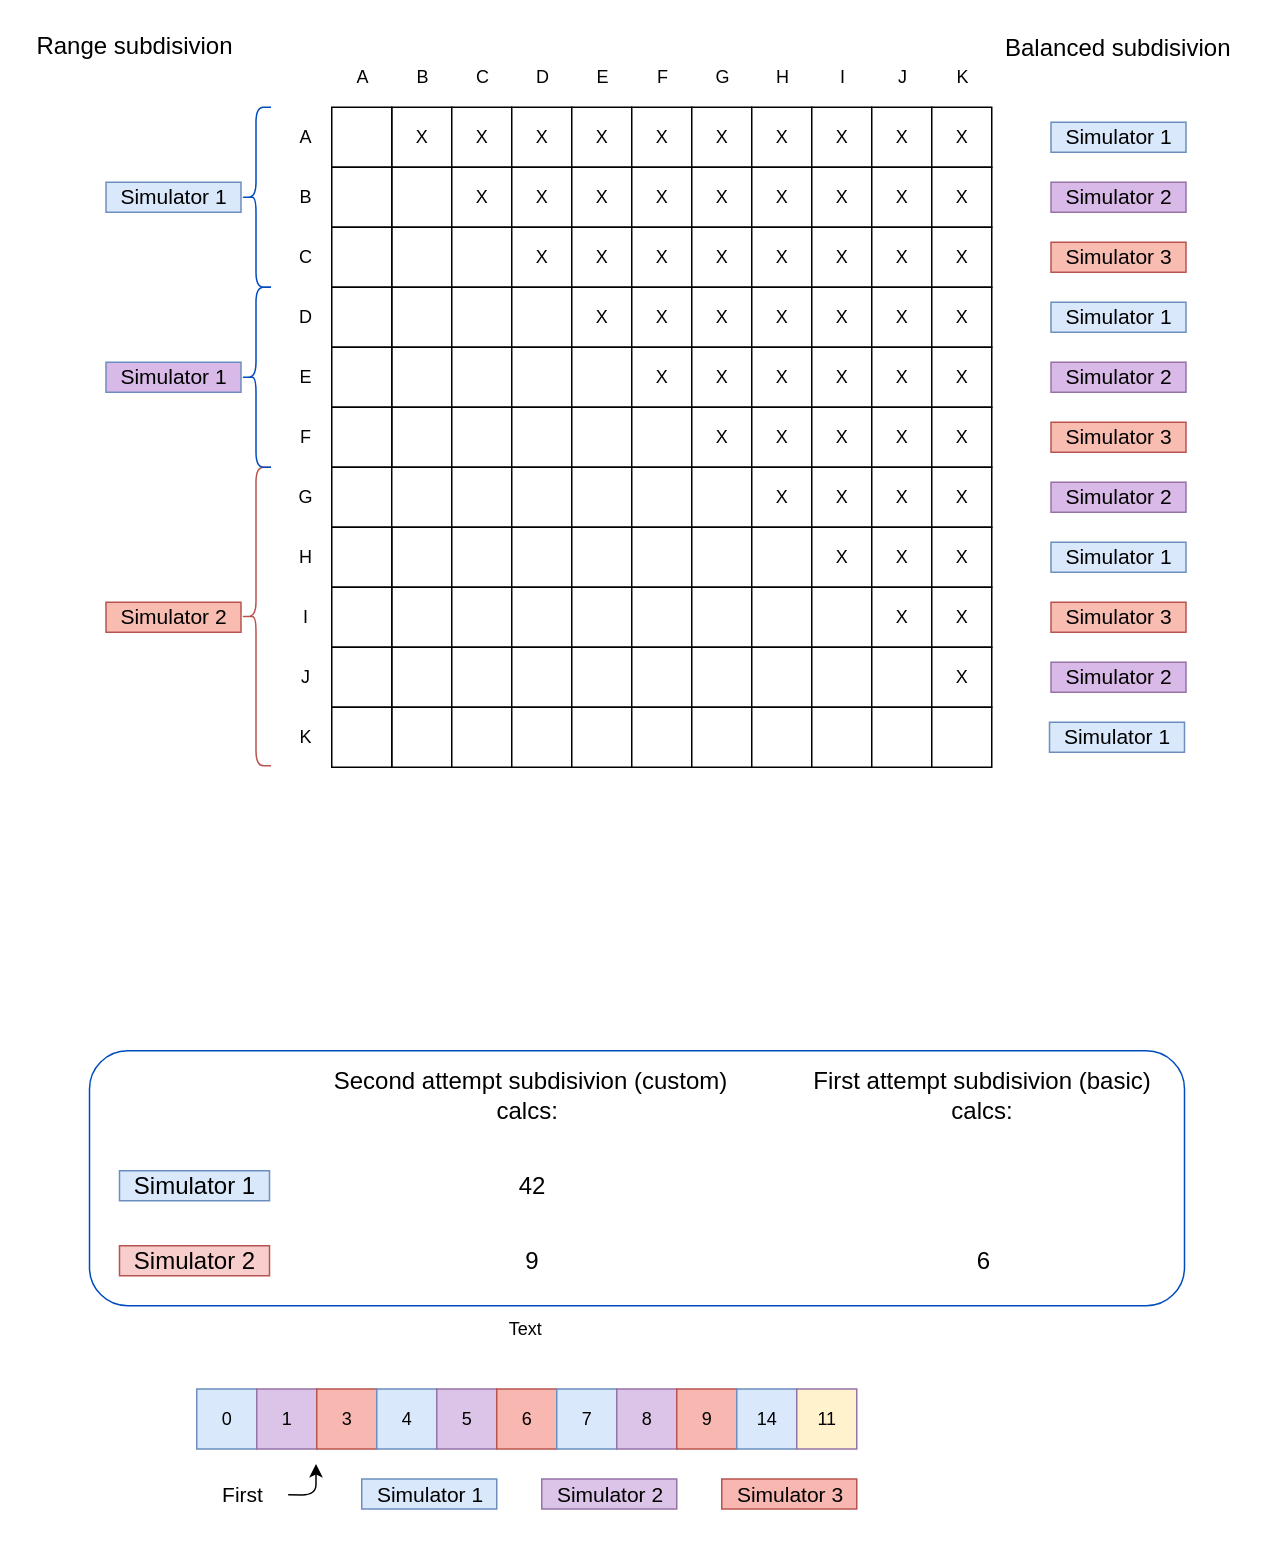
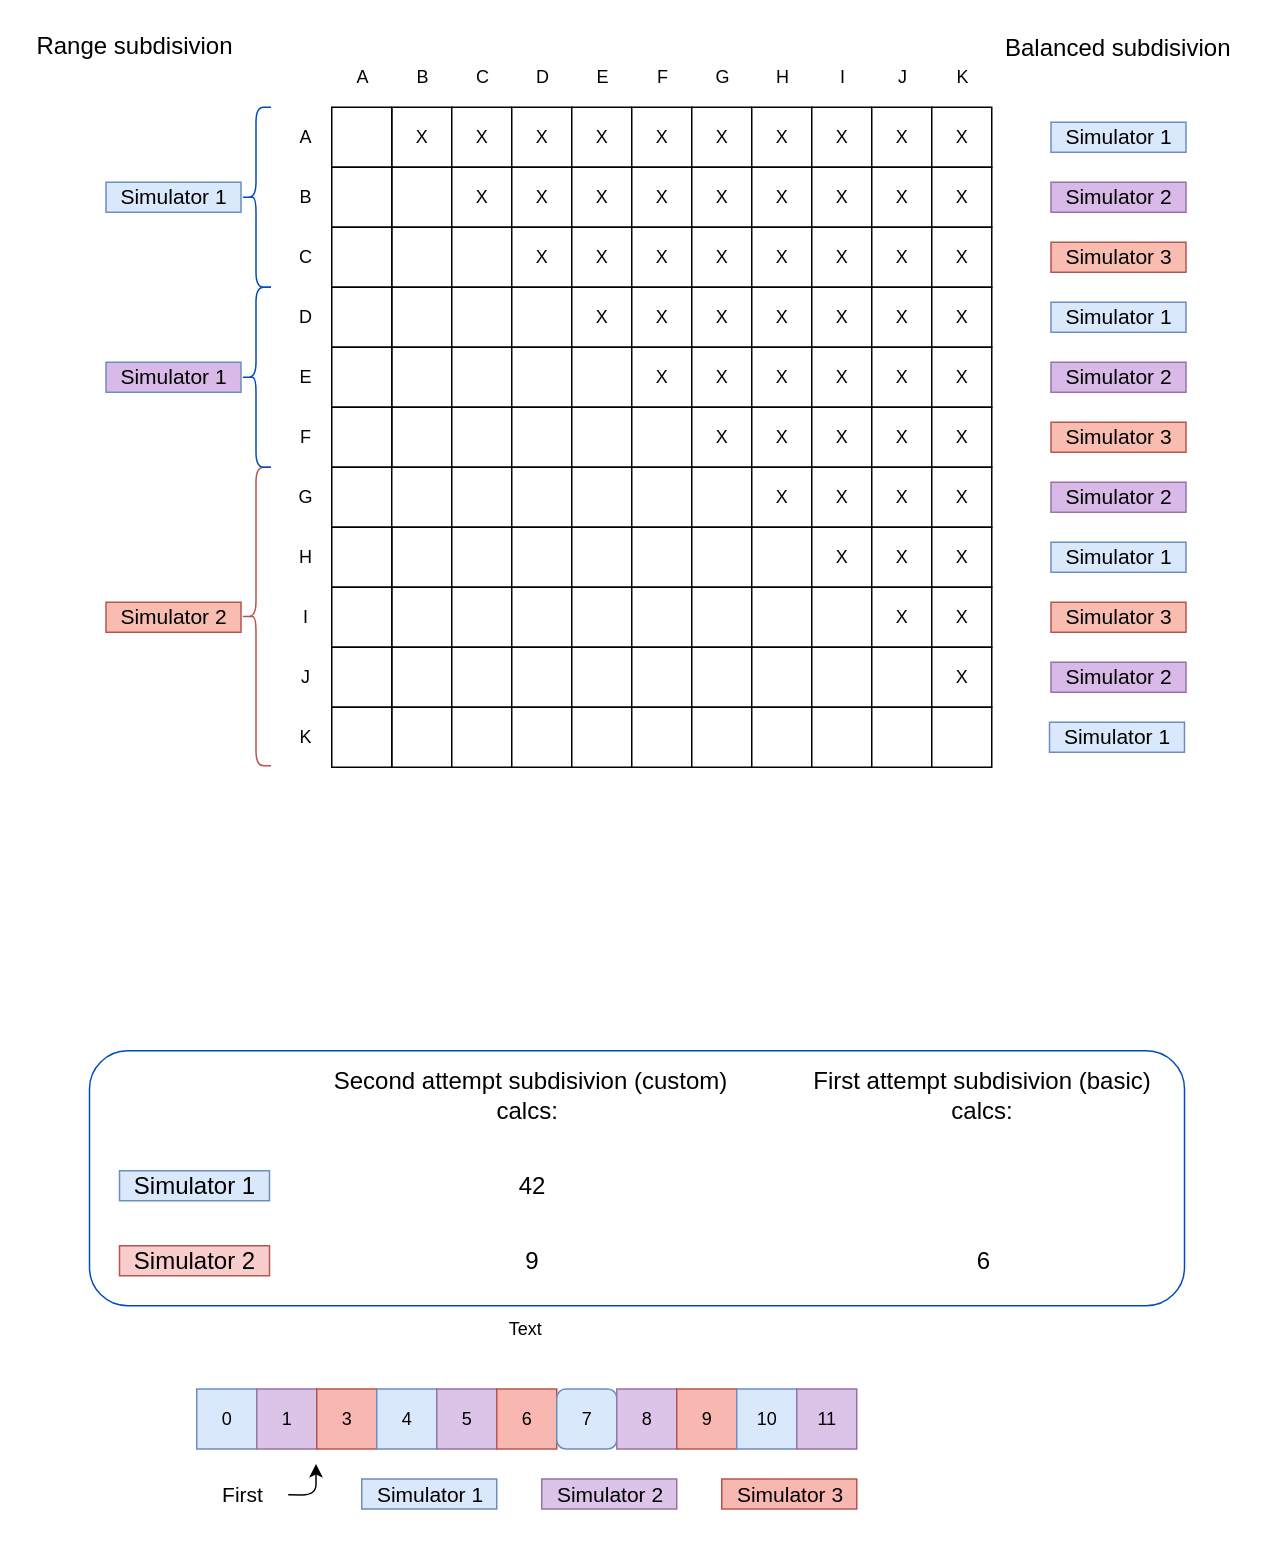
(587, 1419) -> (587, 1419)
(827, 1419) -> (827, 1419)
(767, 1420) -> (767, 1420)
